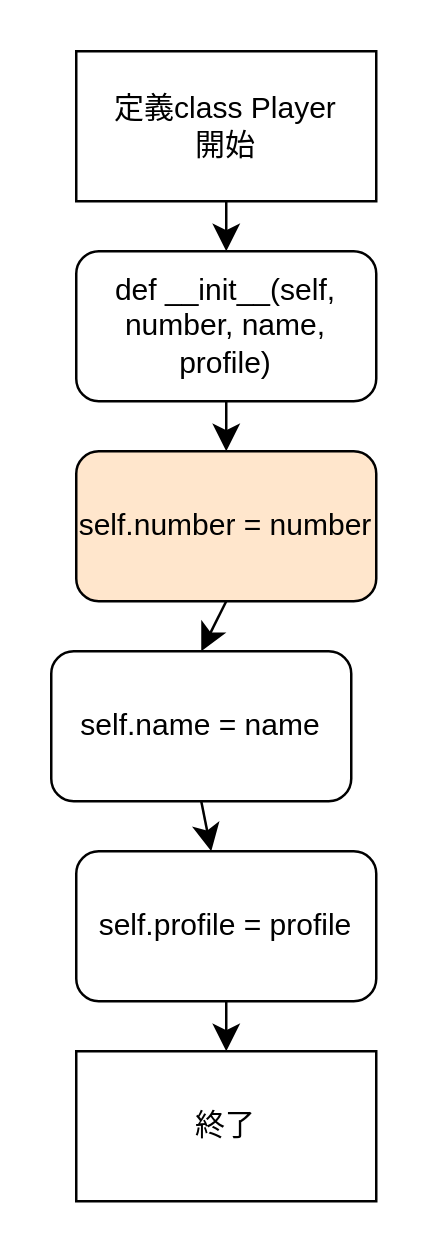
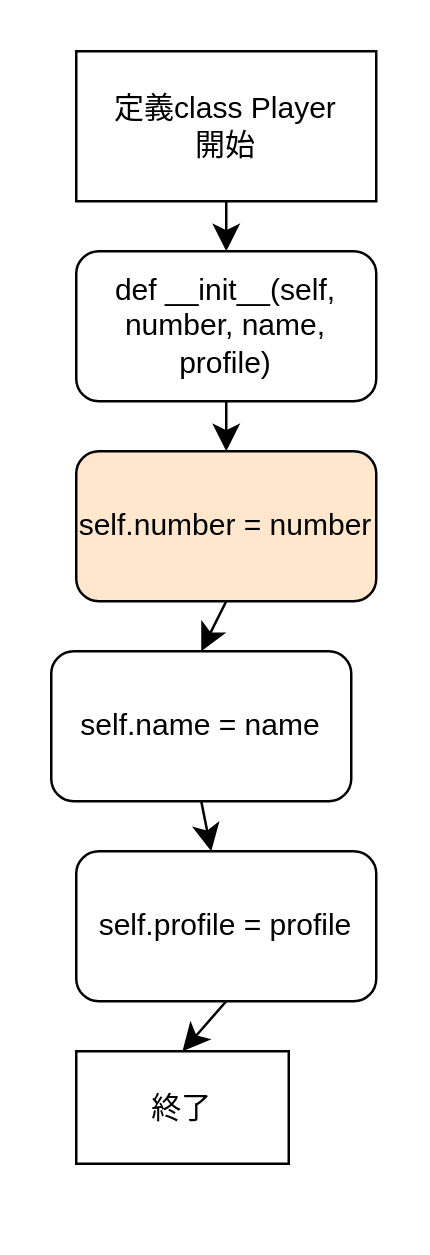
(226, 1126) -> (183, 1108)
